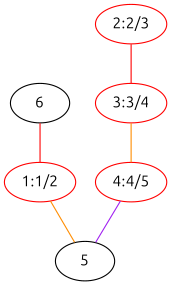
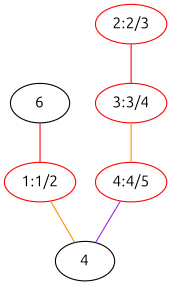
(85, 261) -> (85, 261)
